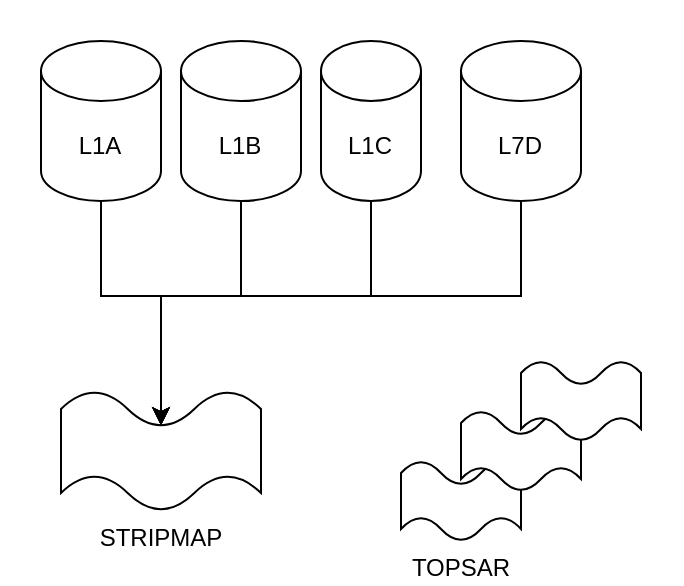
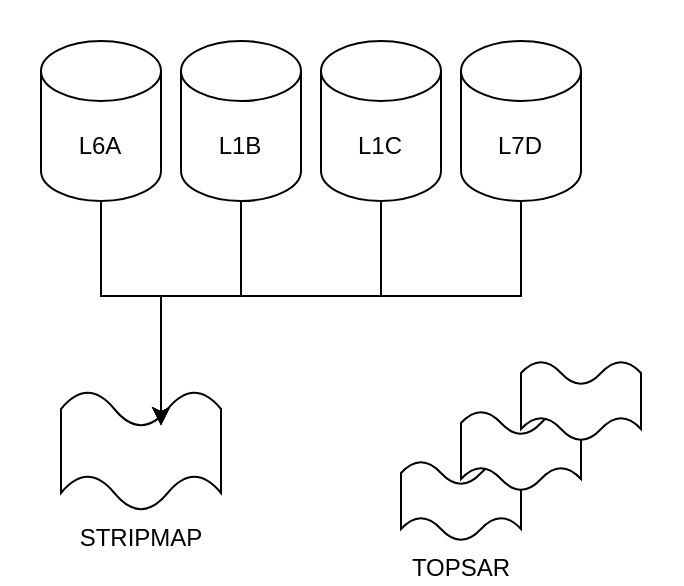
(371, 121) -> (381, 121)
(101, 147) -> (101, 147)
(161, 451) -> (141, 451)
